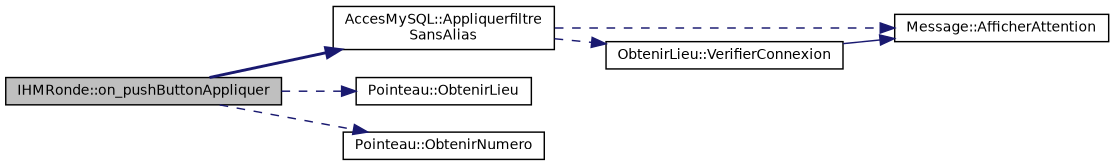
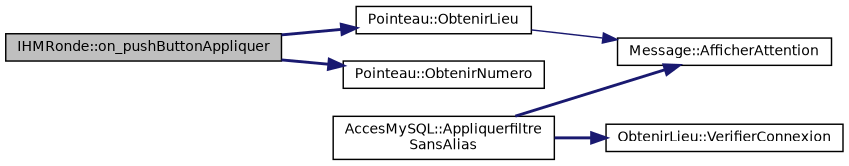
(717, 28) -> (590, 93)
(573, 41) -> (573, 138)
(862, 42) -> (567, 34)
(268, 65) -> none
(311, 91) -> (311, 32)
(287, 117) -> (305, 62)
